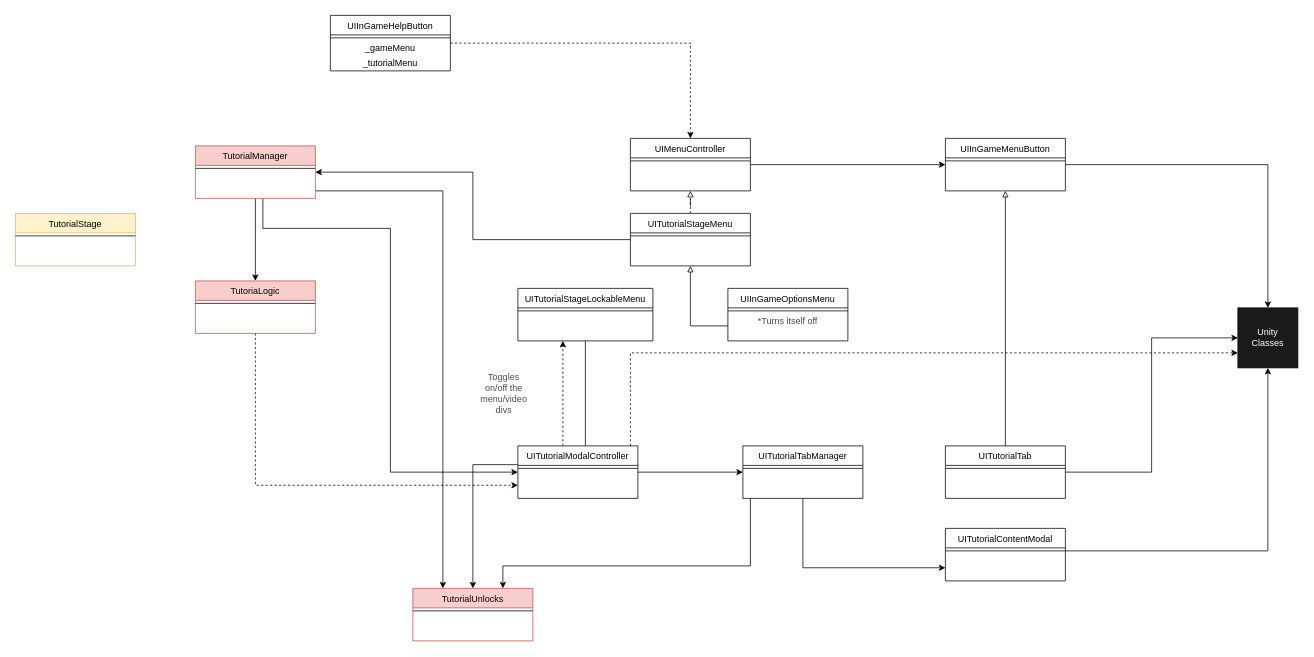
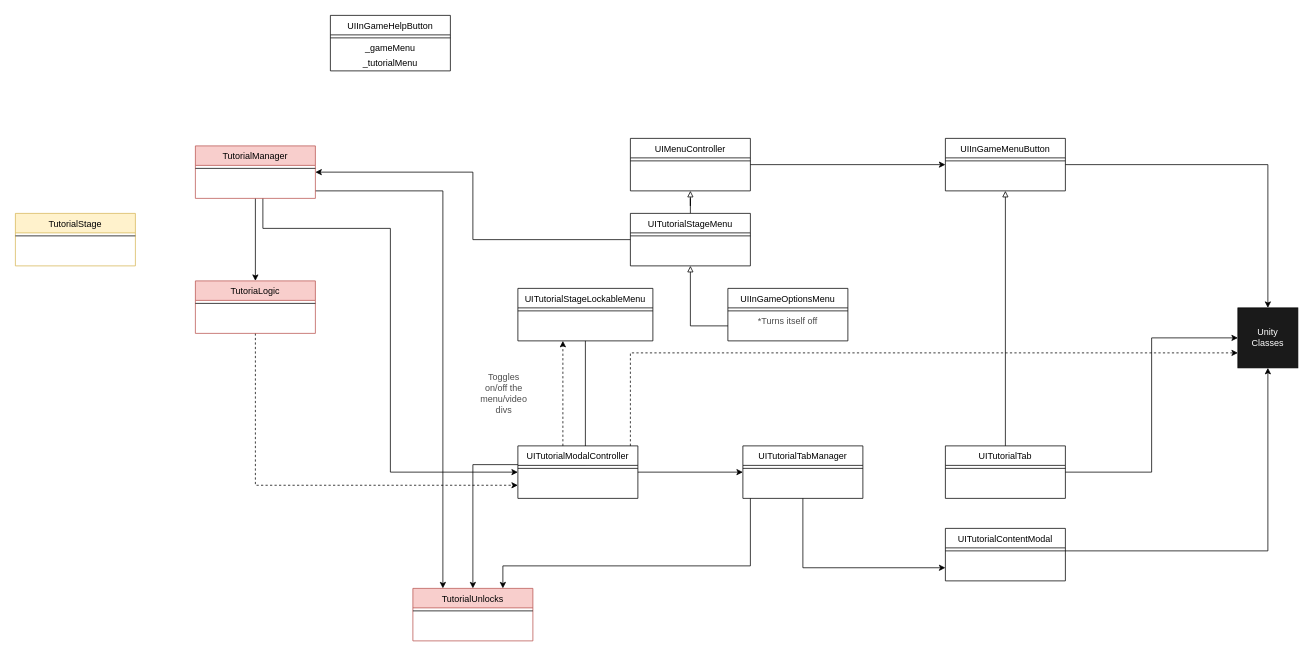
(690, 86) -> none
(690, 198) -> (690, 198)
